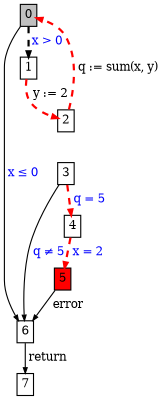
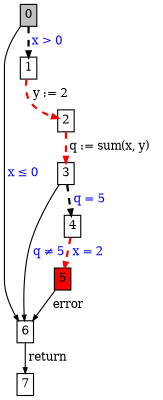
(73, 58) -> (66, 144)
(69, 197) -> (69, 197)
